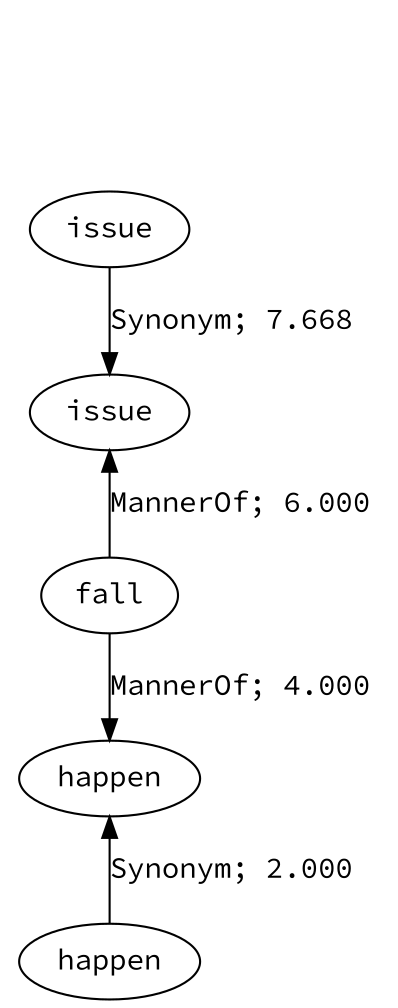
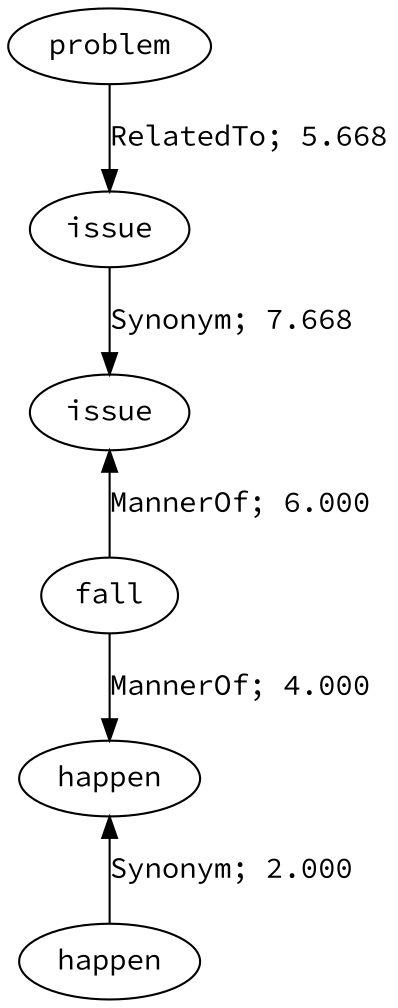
none -> (110, 46)
